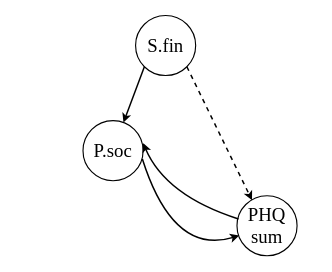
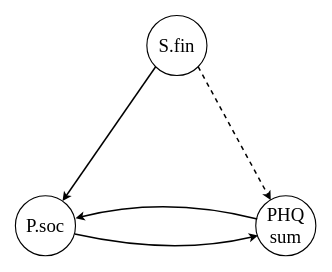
(165, 45) -> (177, 45)
(113, 150) -> (45, 225)
(267, 225) -> (285, 225)
